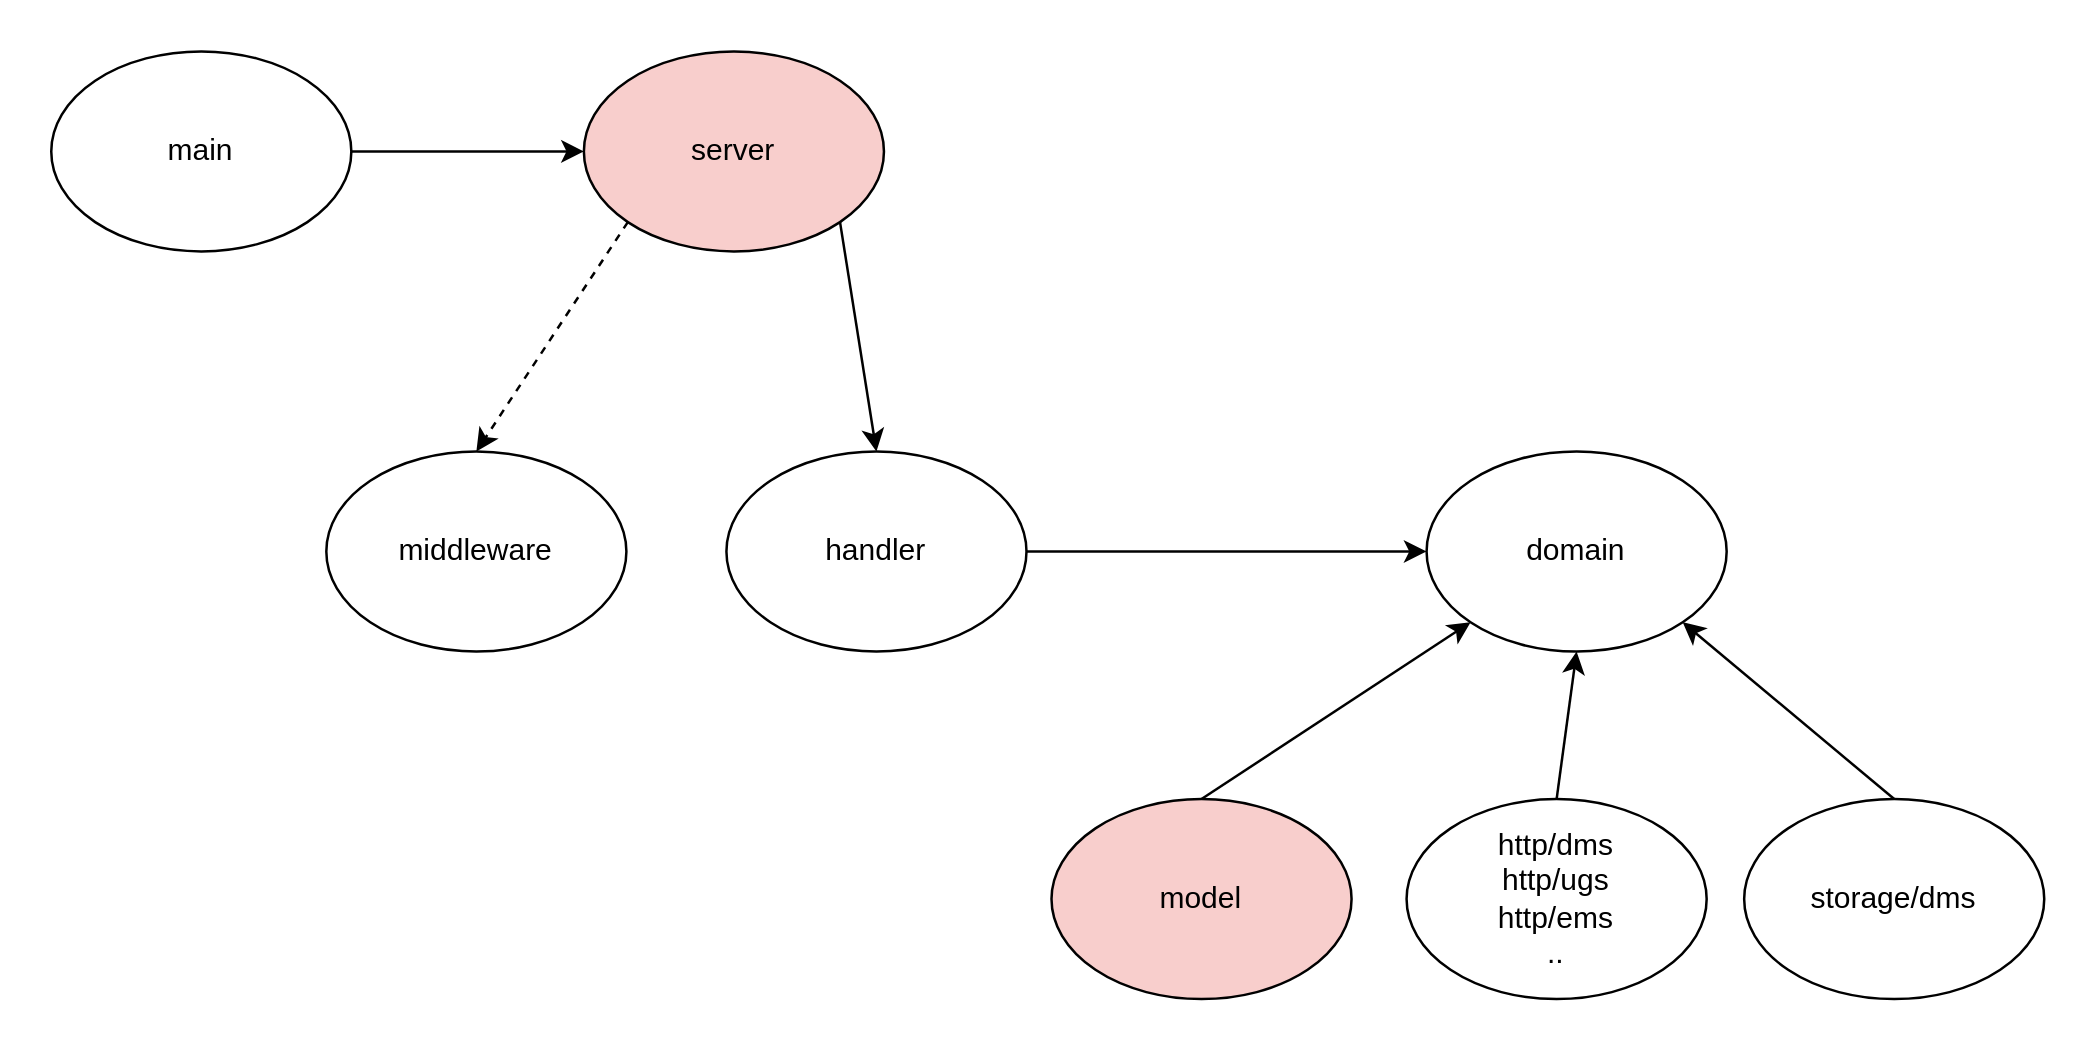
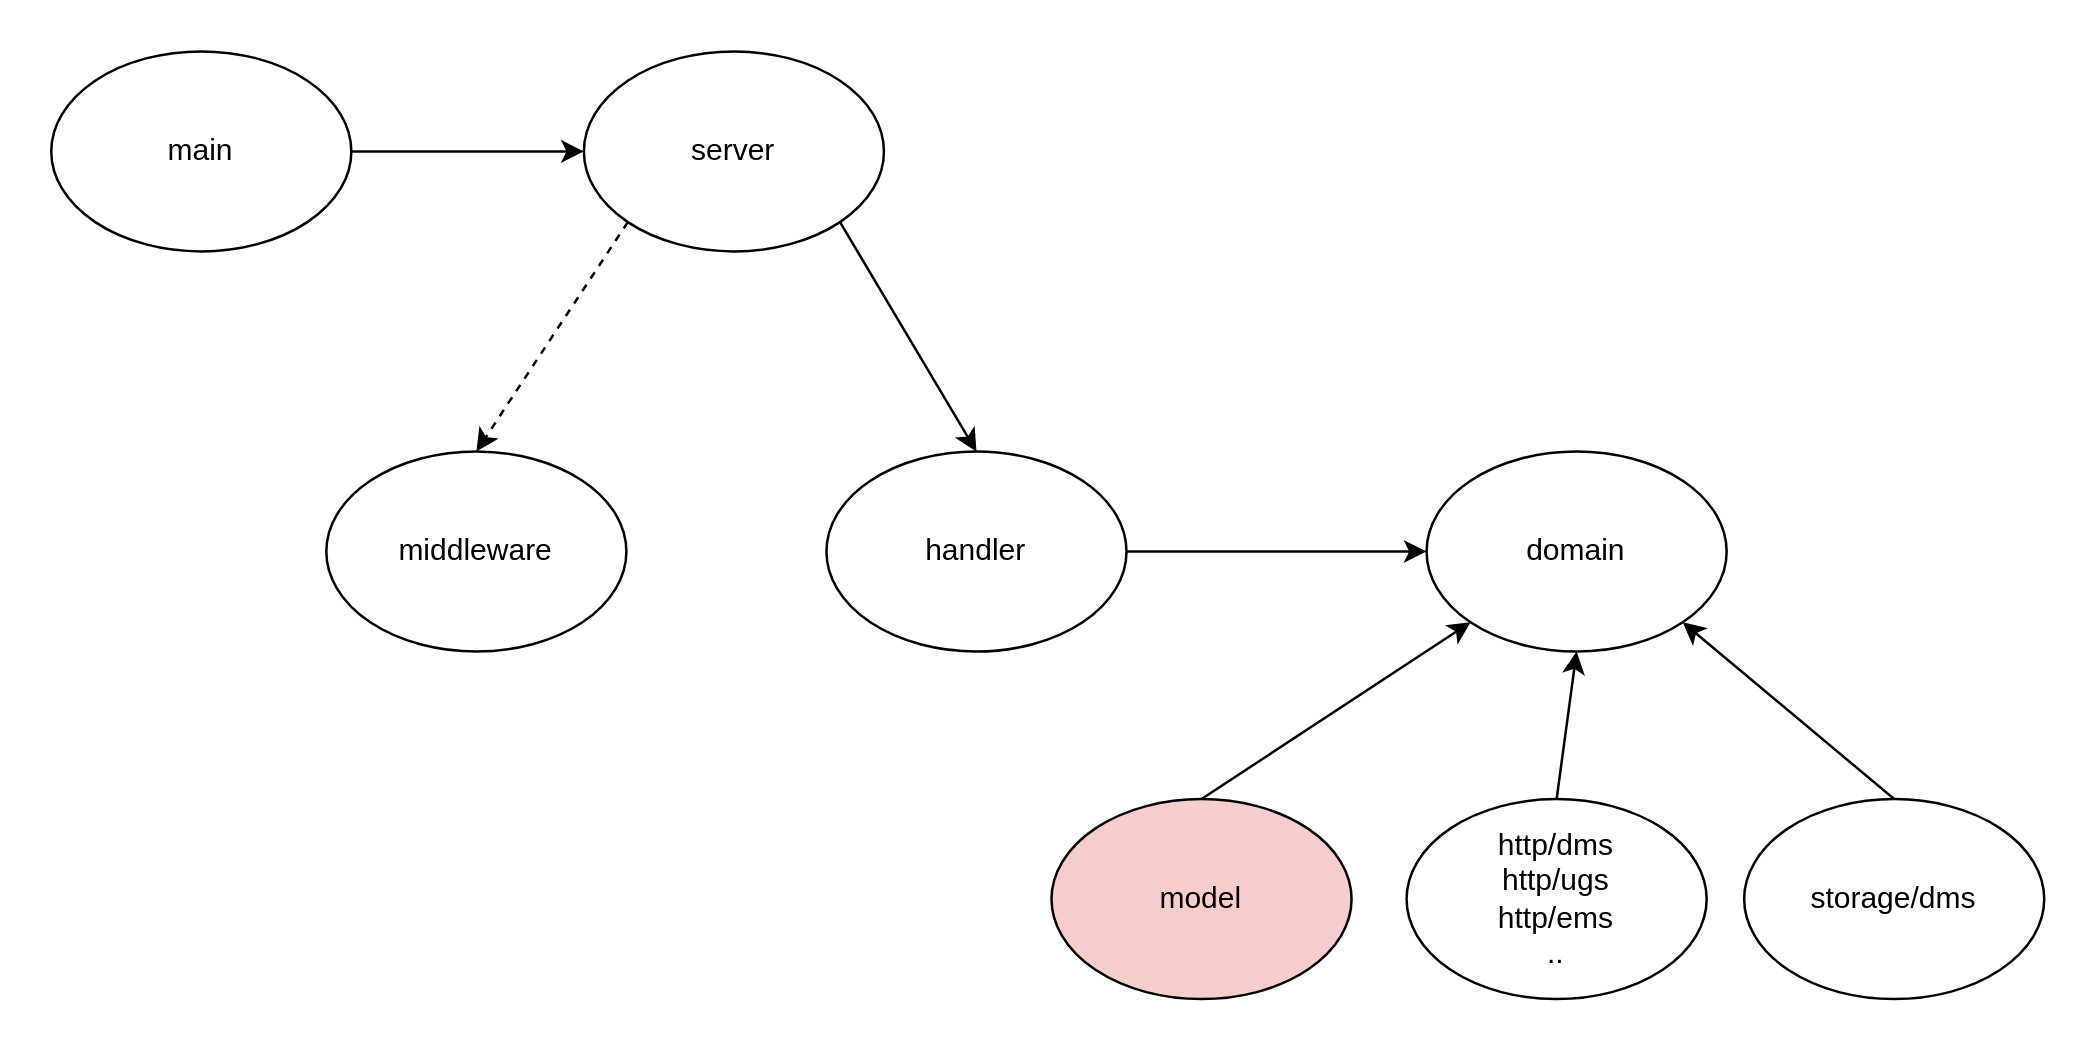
(734, 151) -> (734, 151)
(876, 551) -> (976, 551)
